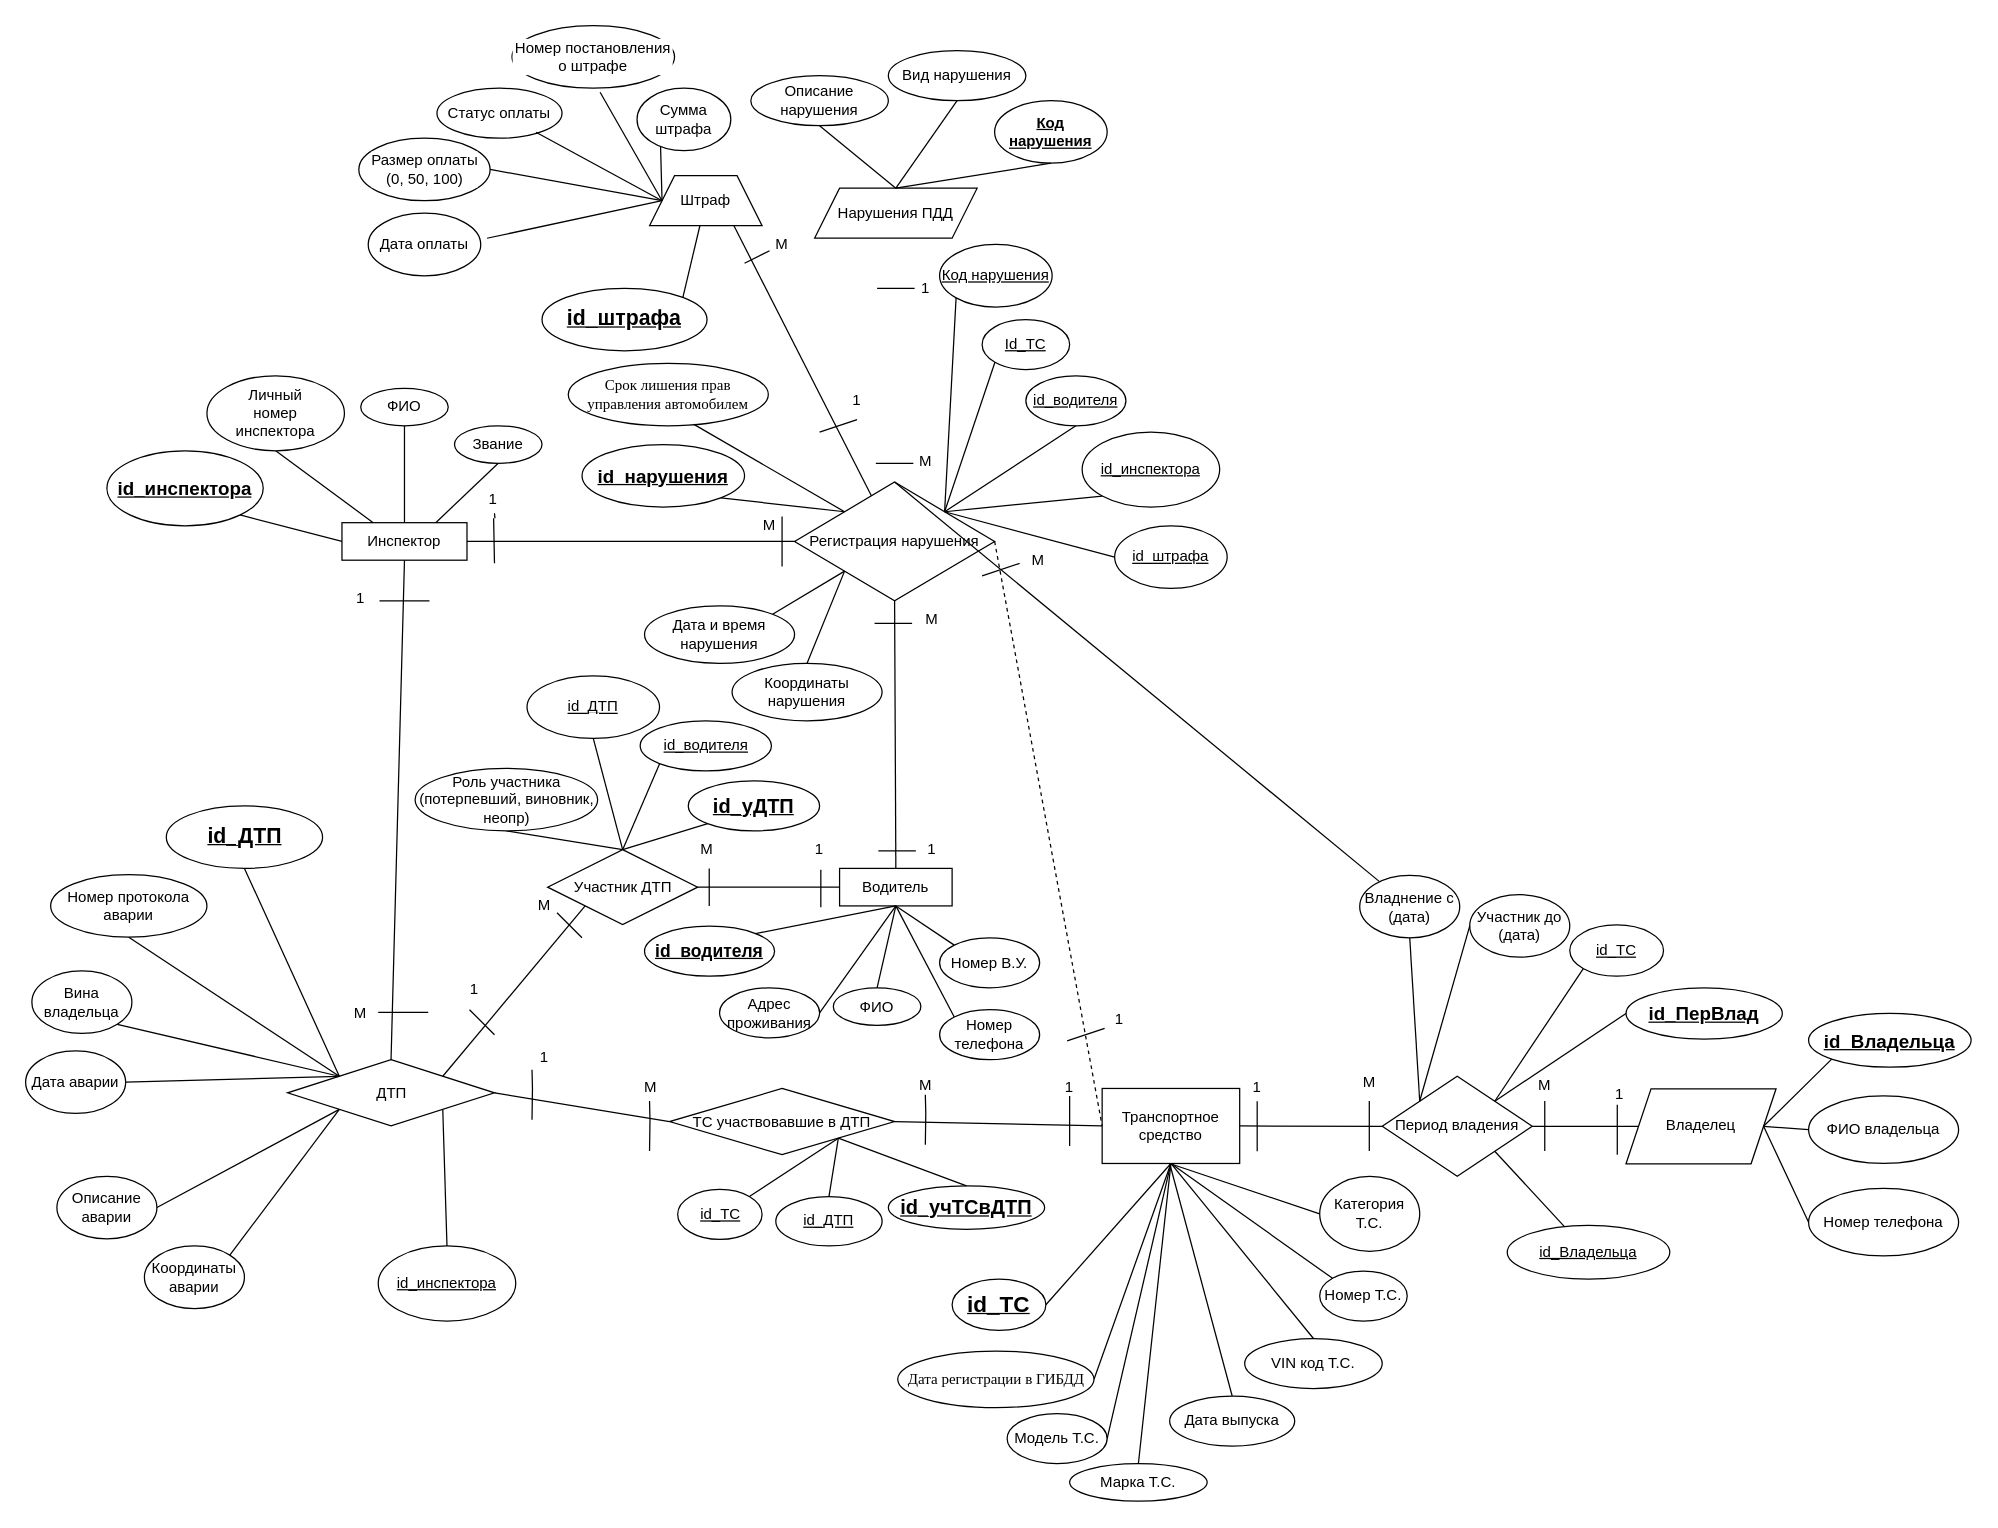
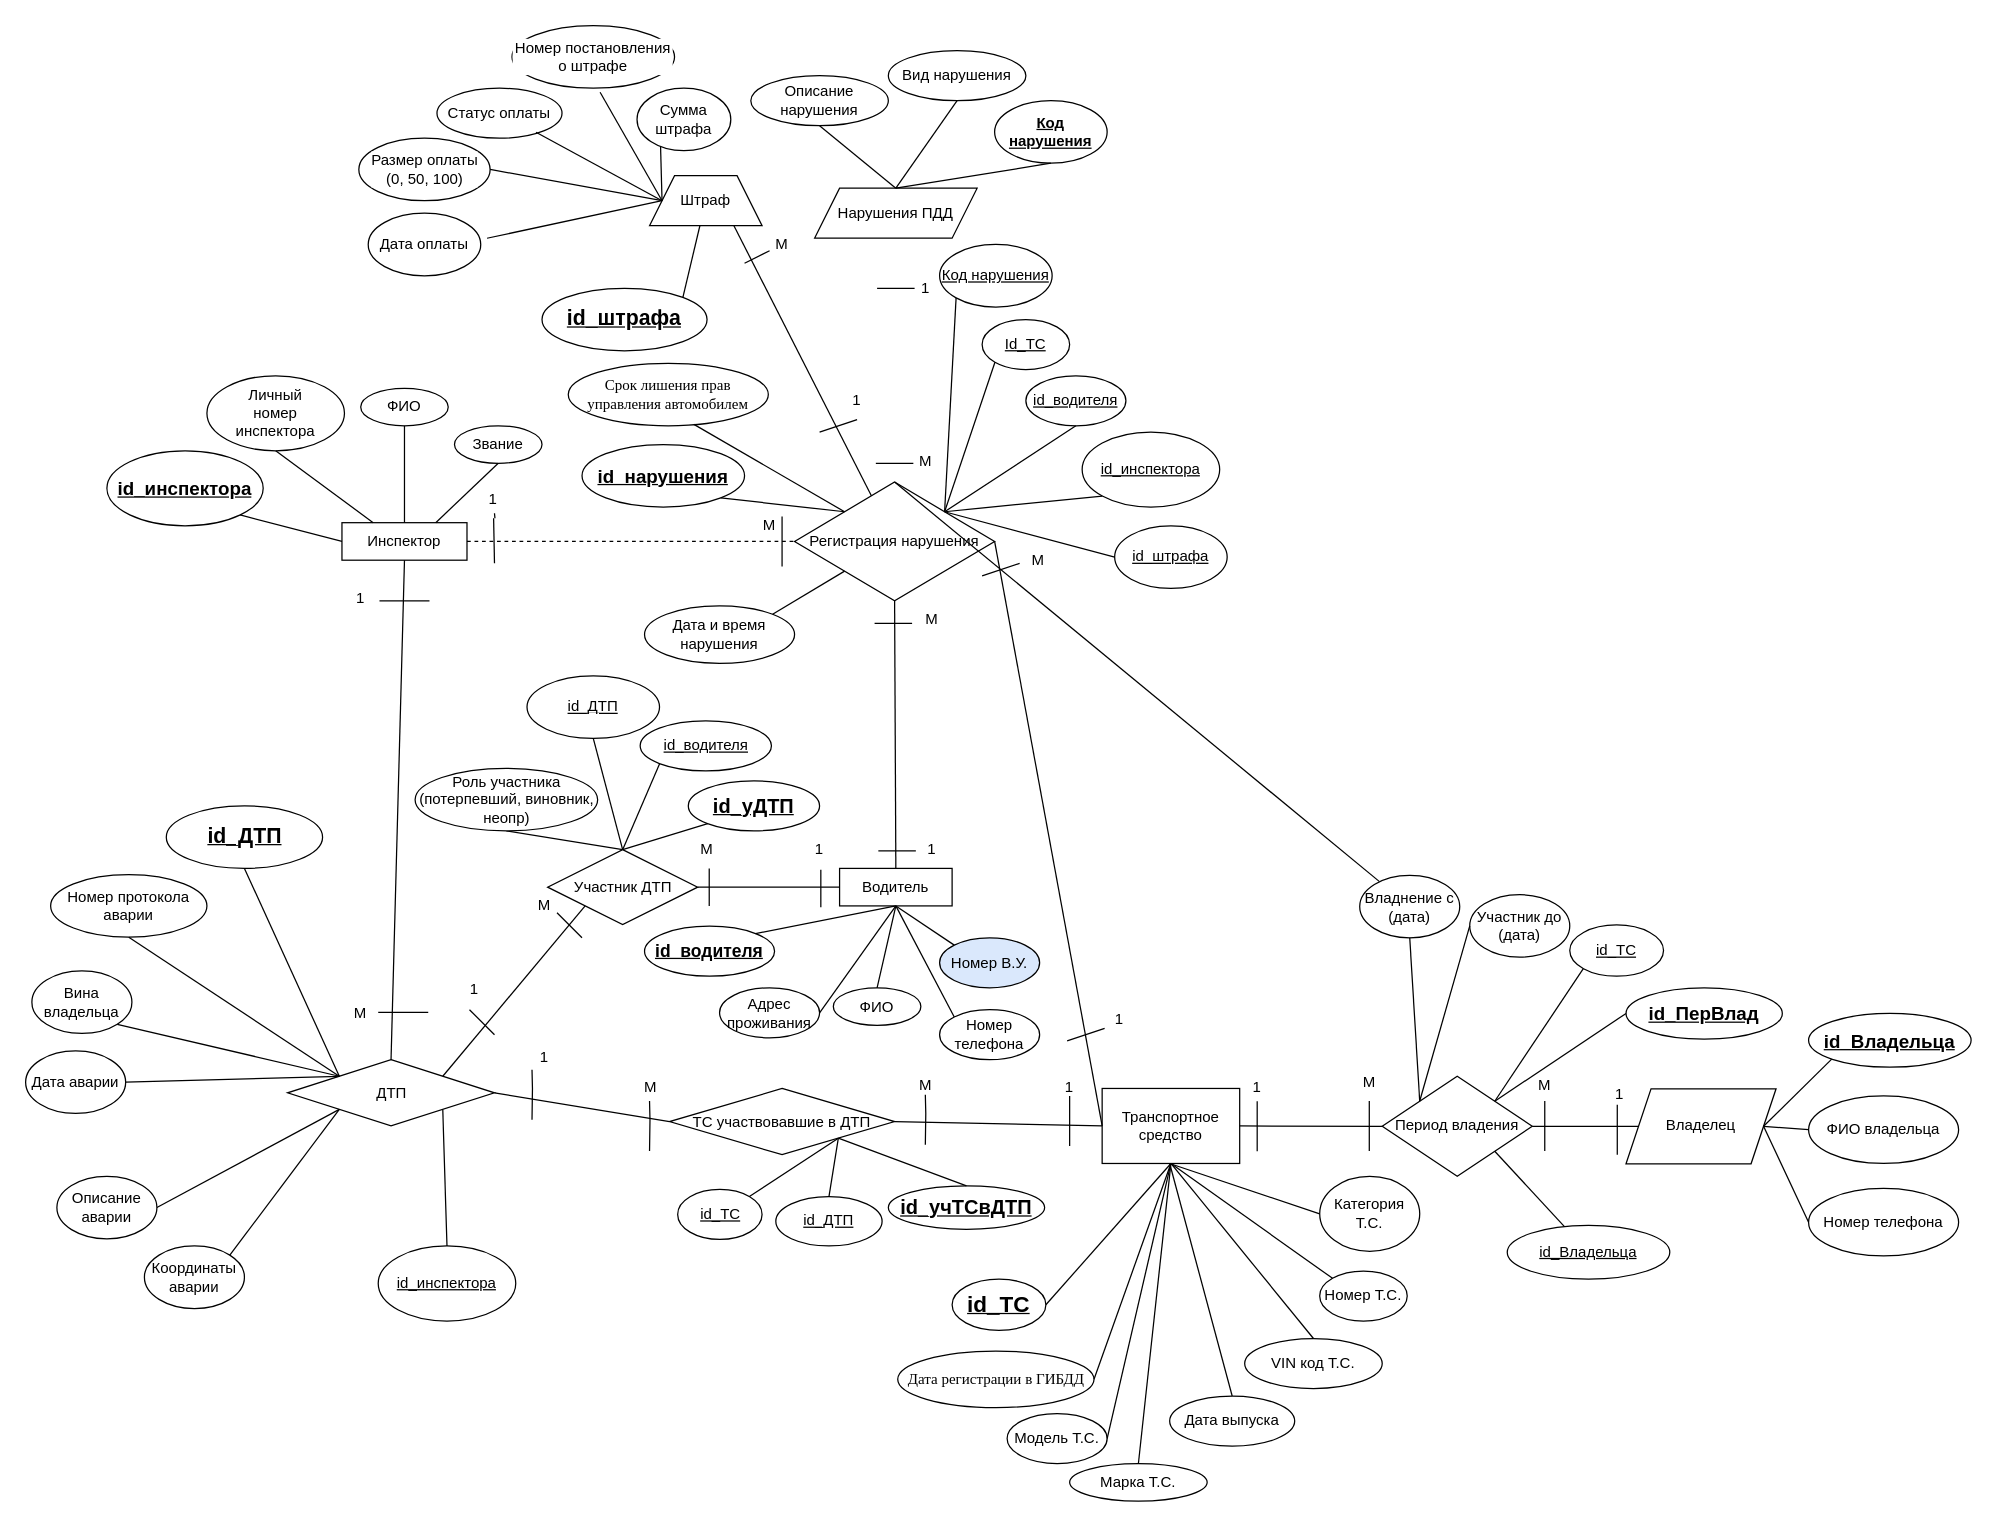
(631, 541) -> (631, 541)
(825, 618) -> none
(807, 692) -> none
(1051, 848) -> (1051, 848)
(989, 963) -> (989, 963)
